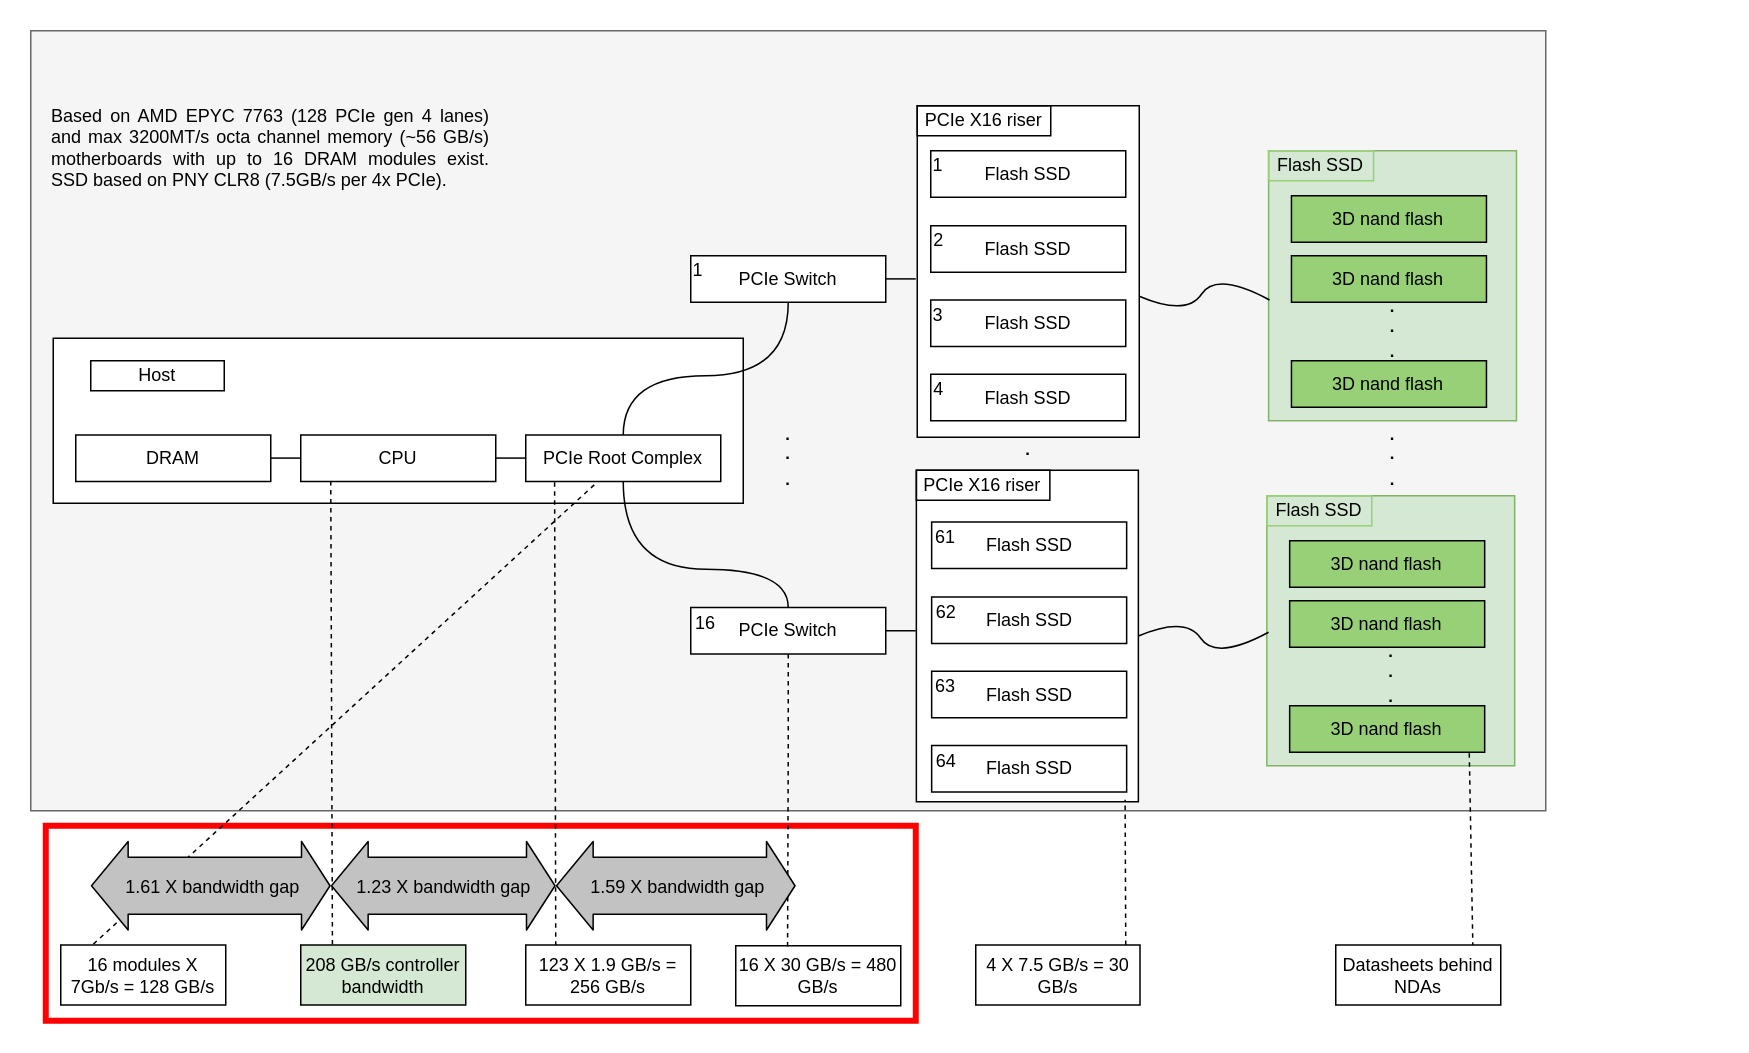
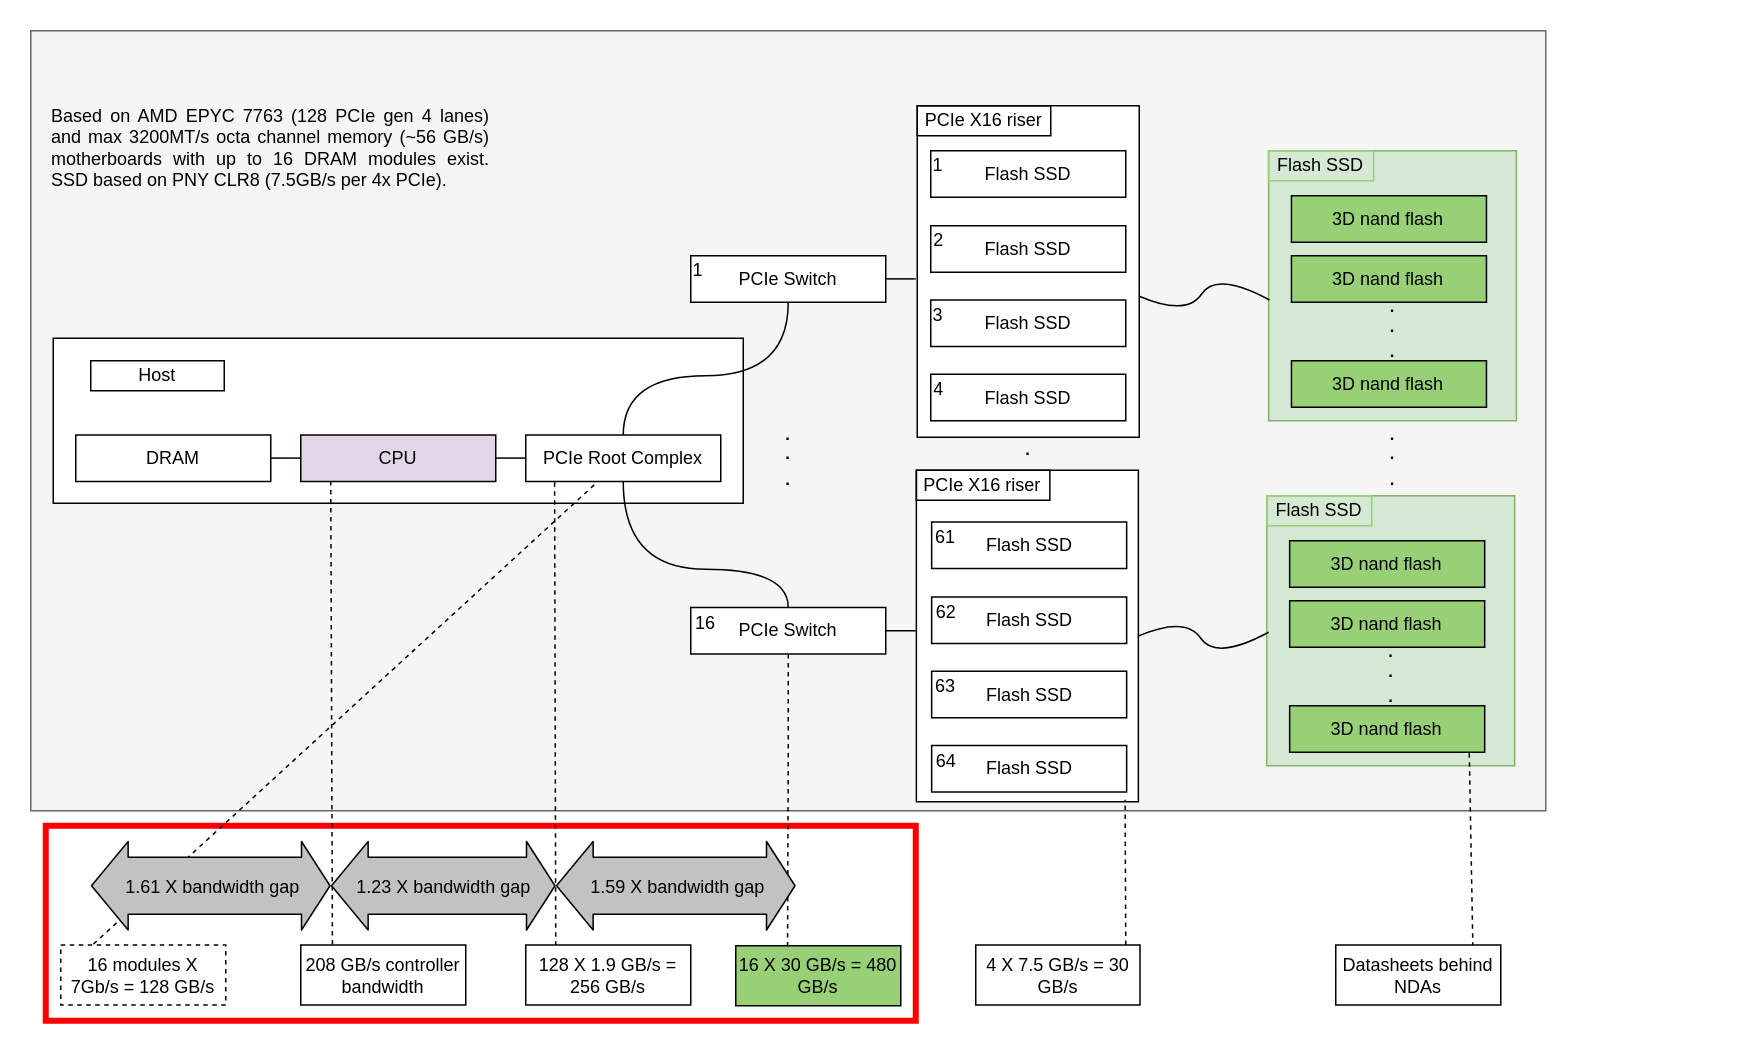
(398, 458) -> (398, 458)
(143, 975) -> (143, 975)
(383, 975) -> (383, 975)
(608, 976) -> (608, 976)
(818, 976) -> (818, 976)
